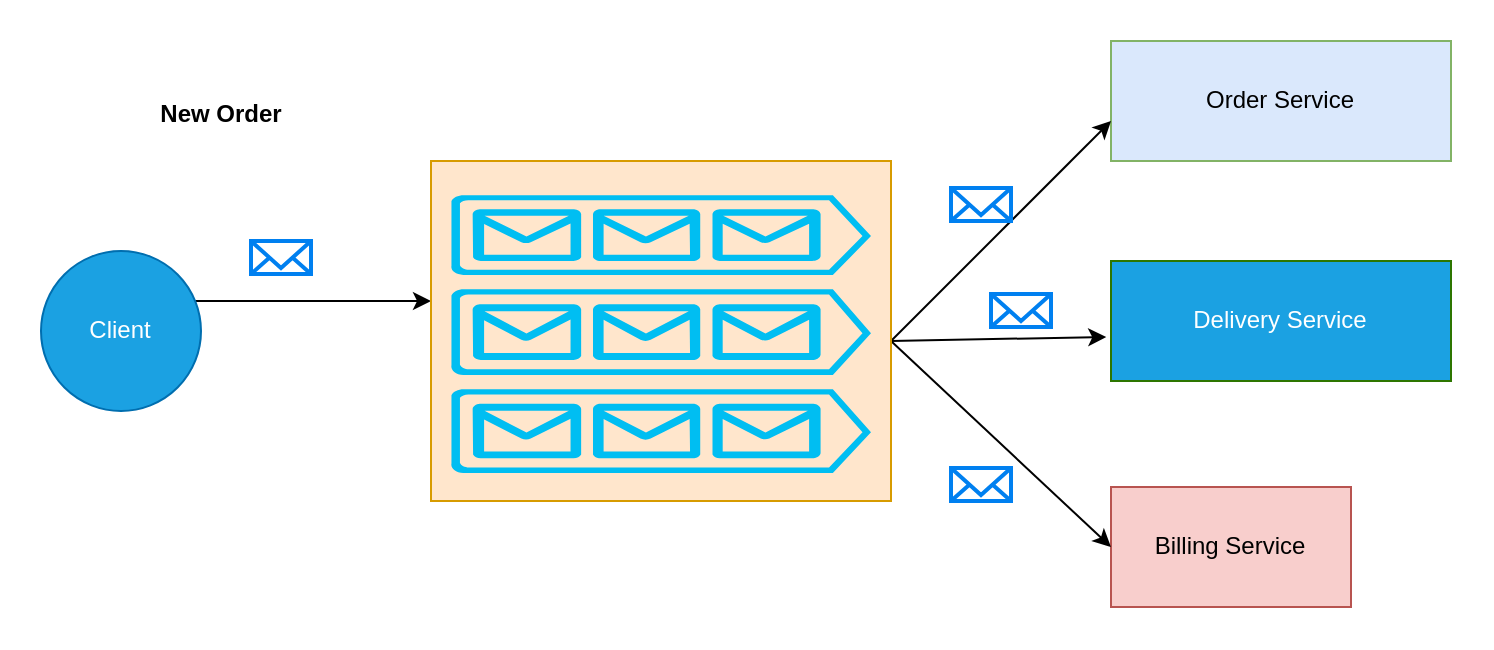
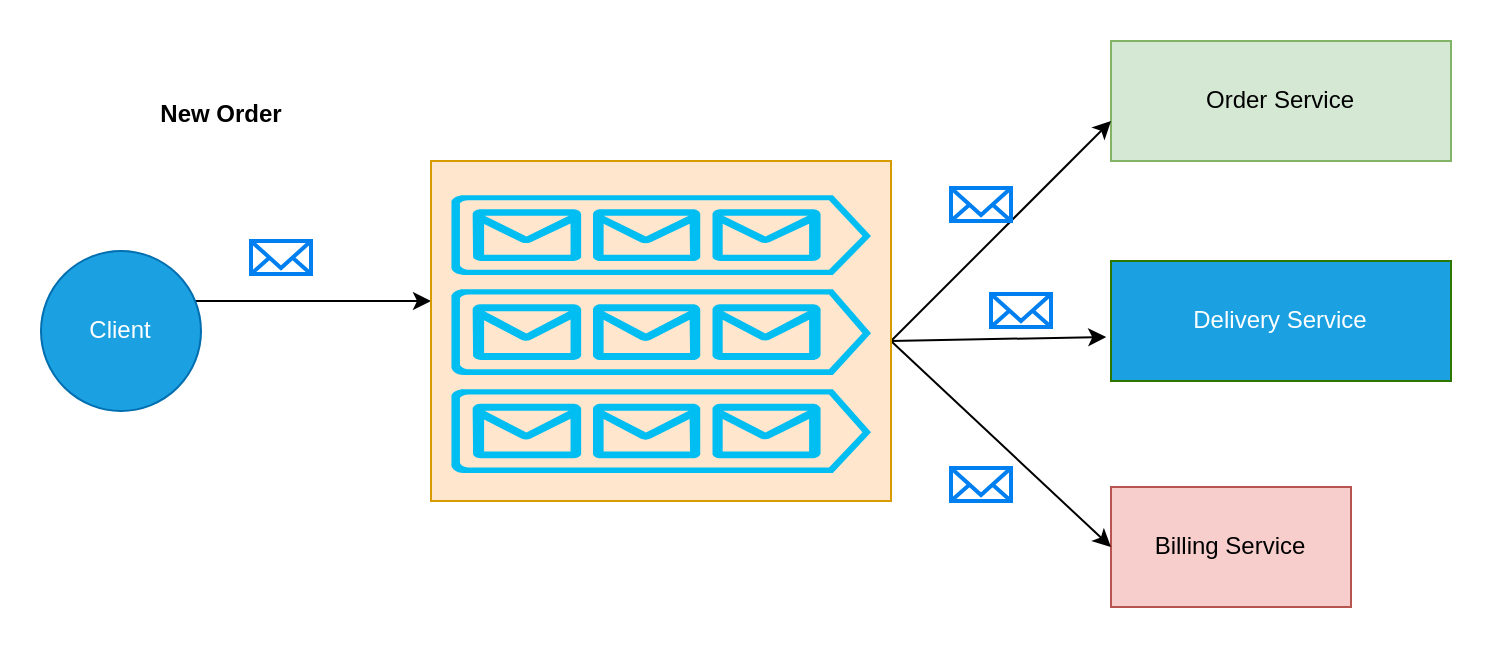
(1281, 101) -> (1281, 101)
